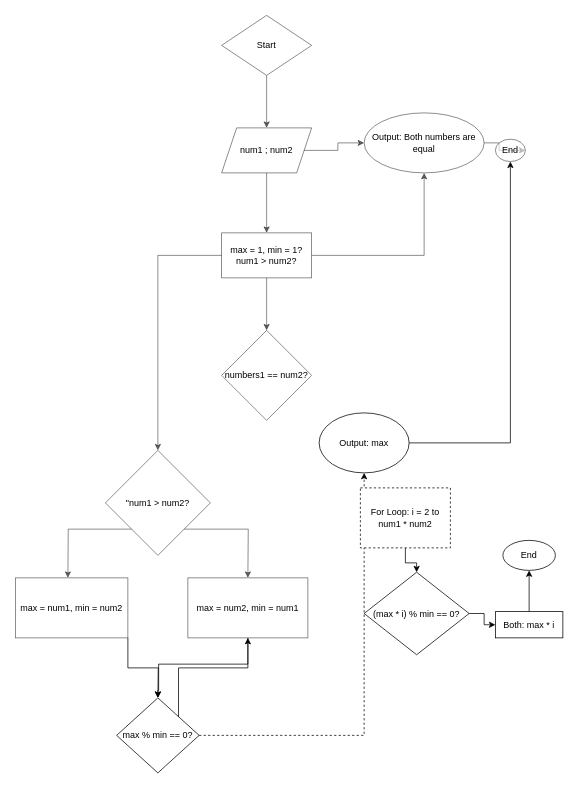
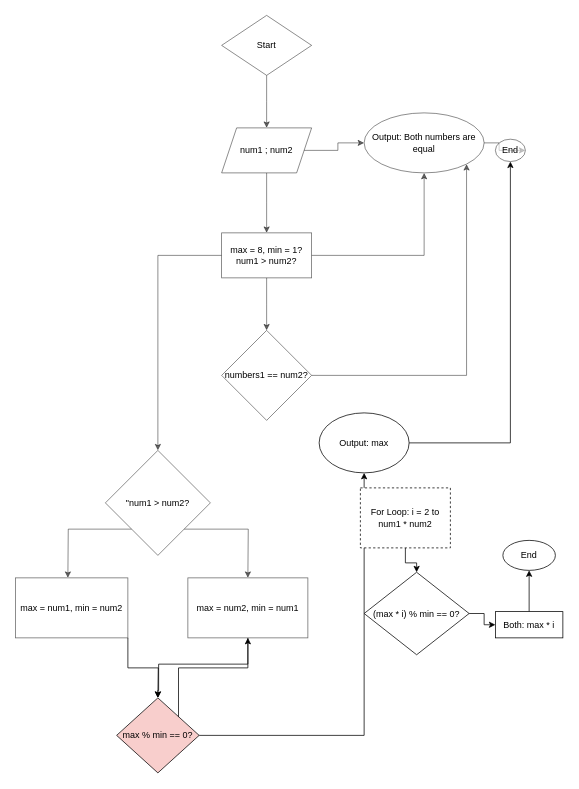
(267, 255) -> (267, 255)
none -> (467, 349)
(364, 724) -> (364, 724)
(158, 735) -> (158, 735)
